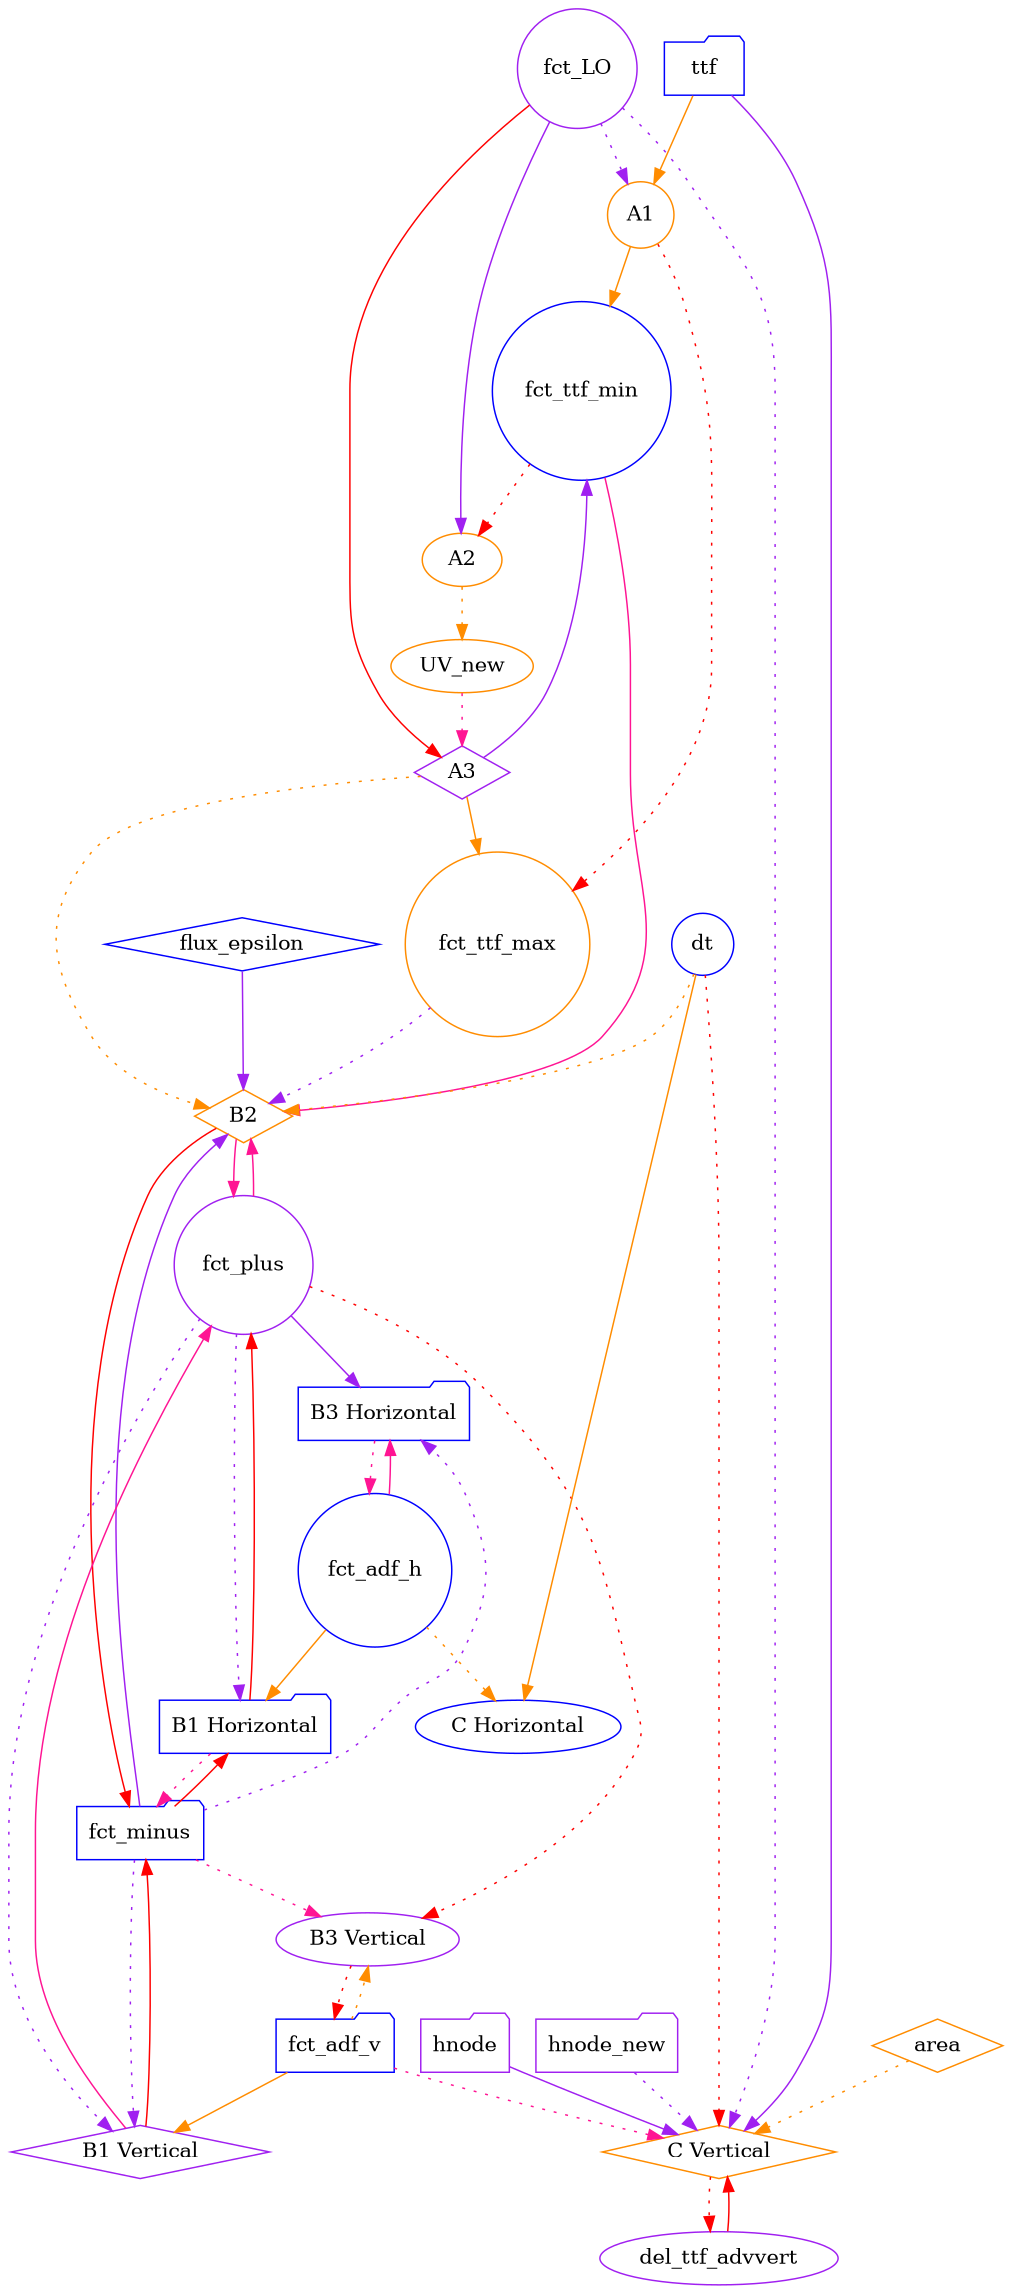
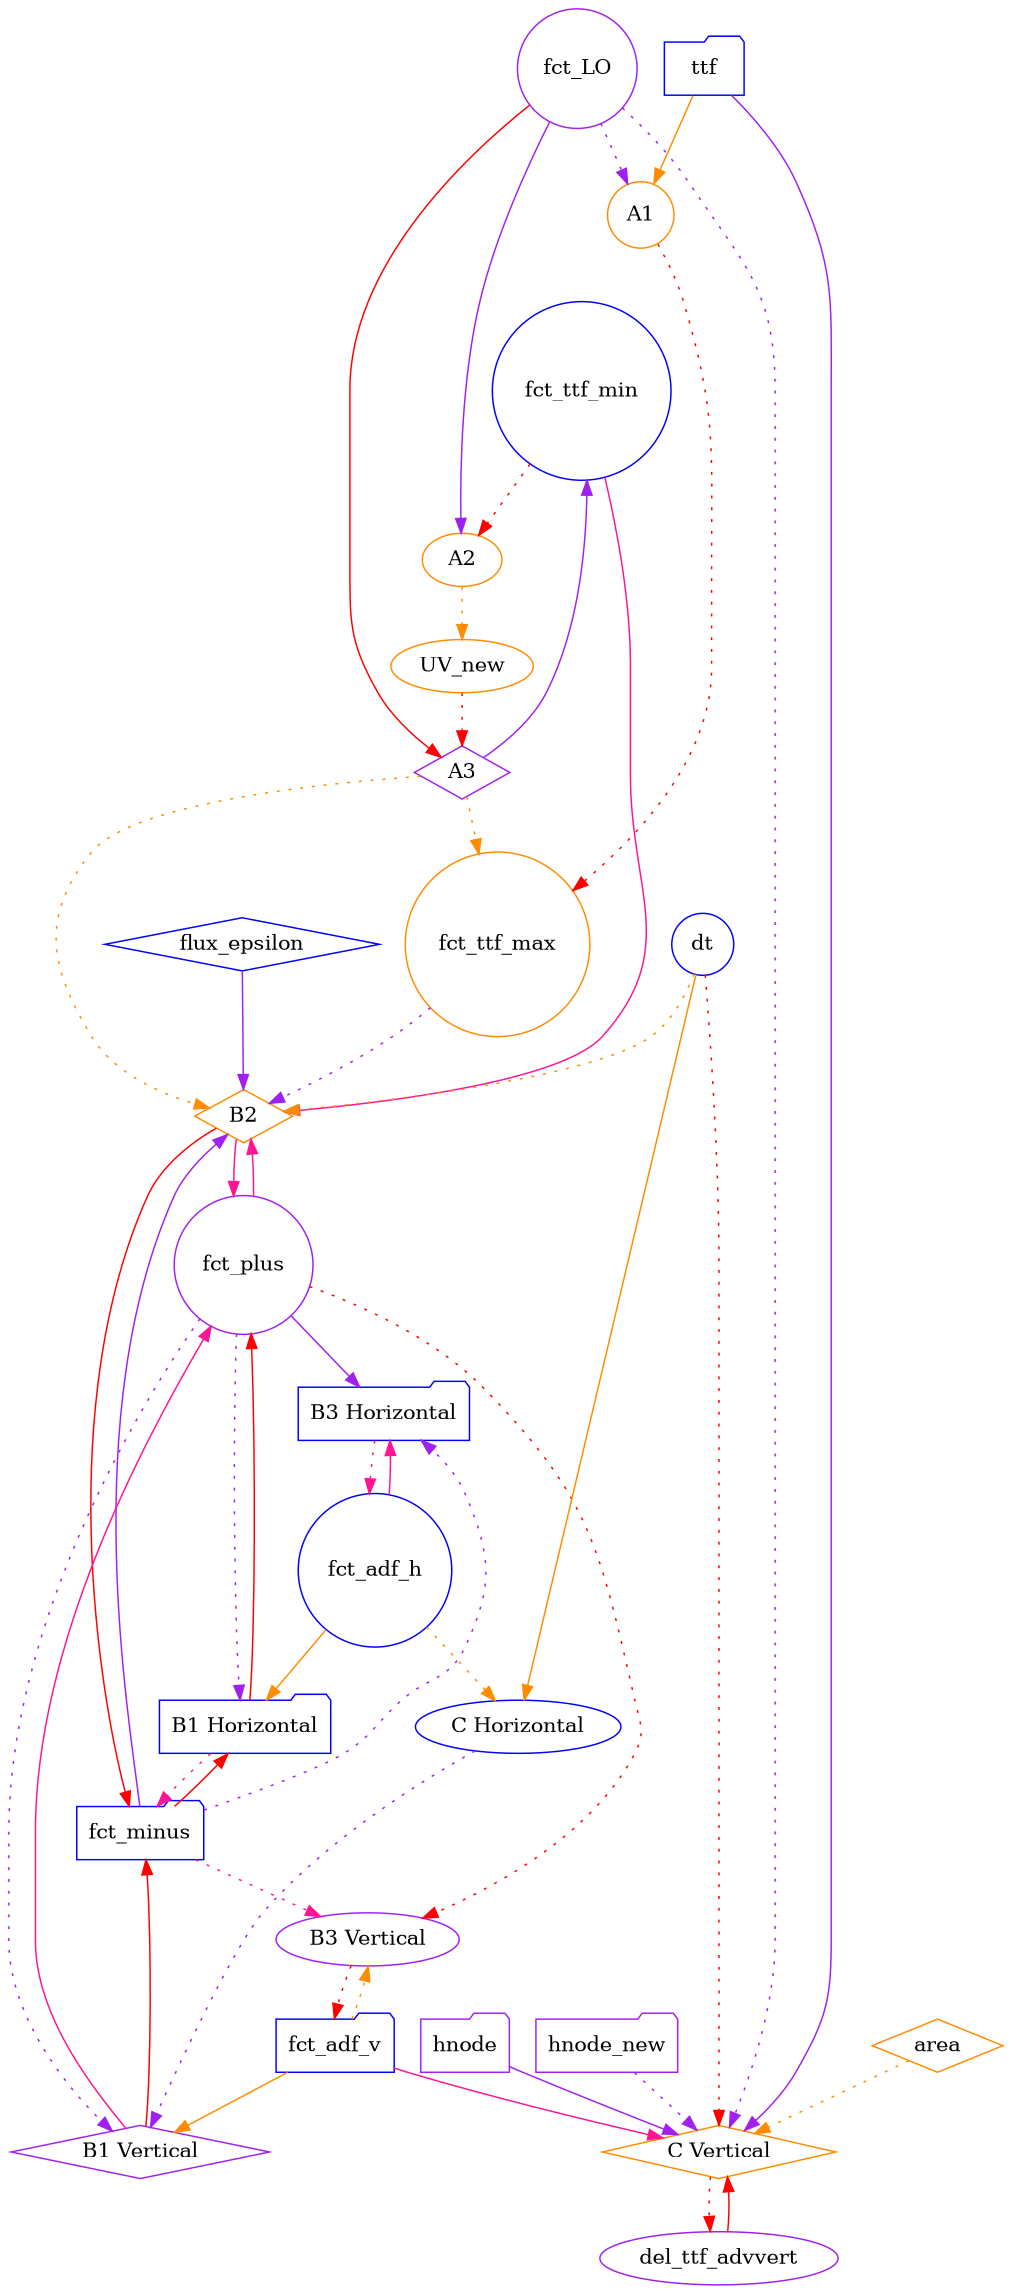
(623, 269) -> none
(462, 712) -> (462, 712)
(471, 818) -> (471, 818)
(130, 1986) -> (285, 1889)
(521, 2103) -> (521, 2103)
